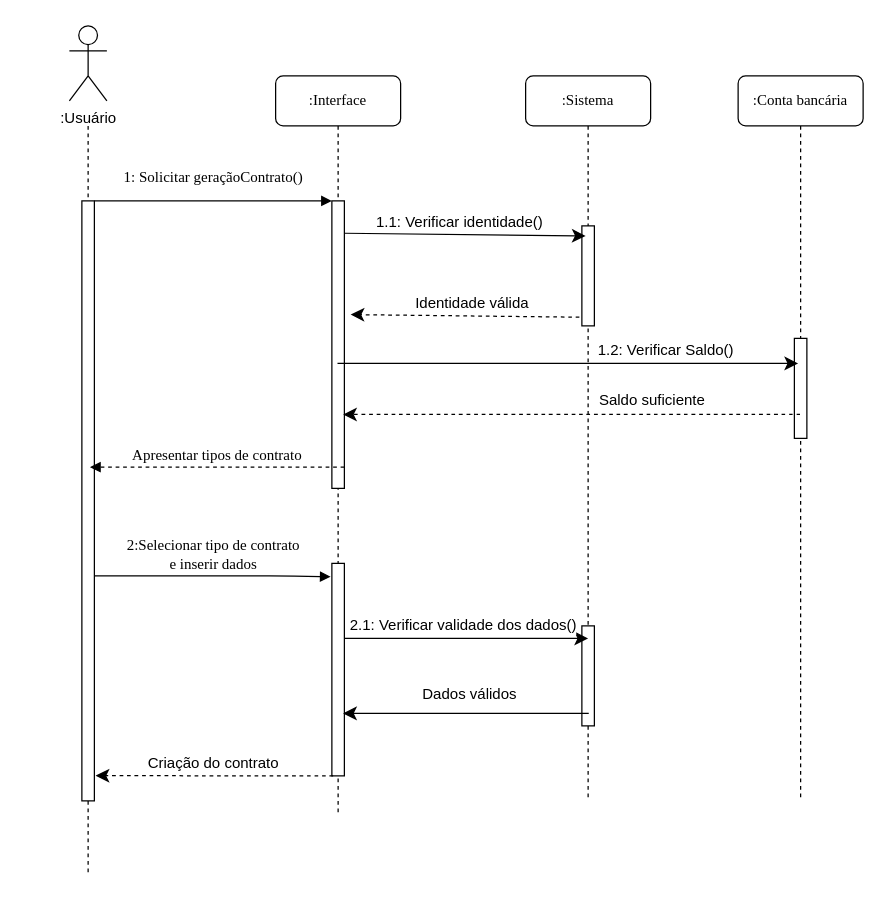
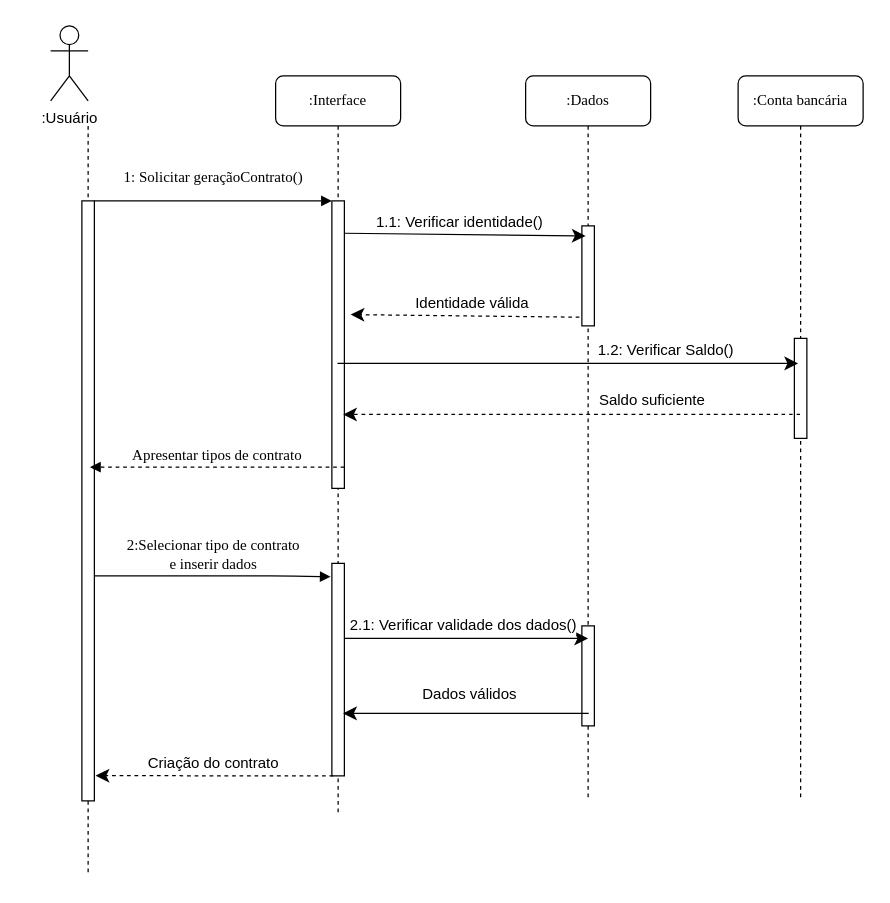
(88, 63) -> (69, 63)
(588, 101) -> (588, 101)
